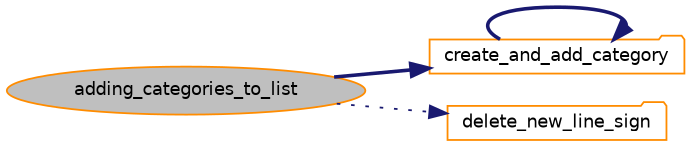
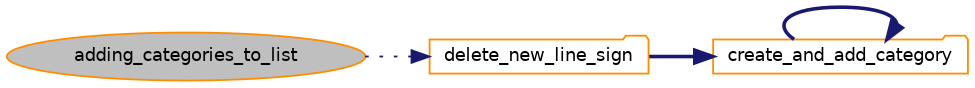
(372, 73) -> (672, 57)
